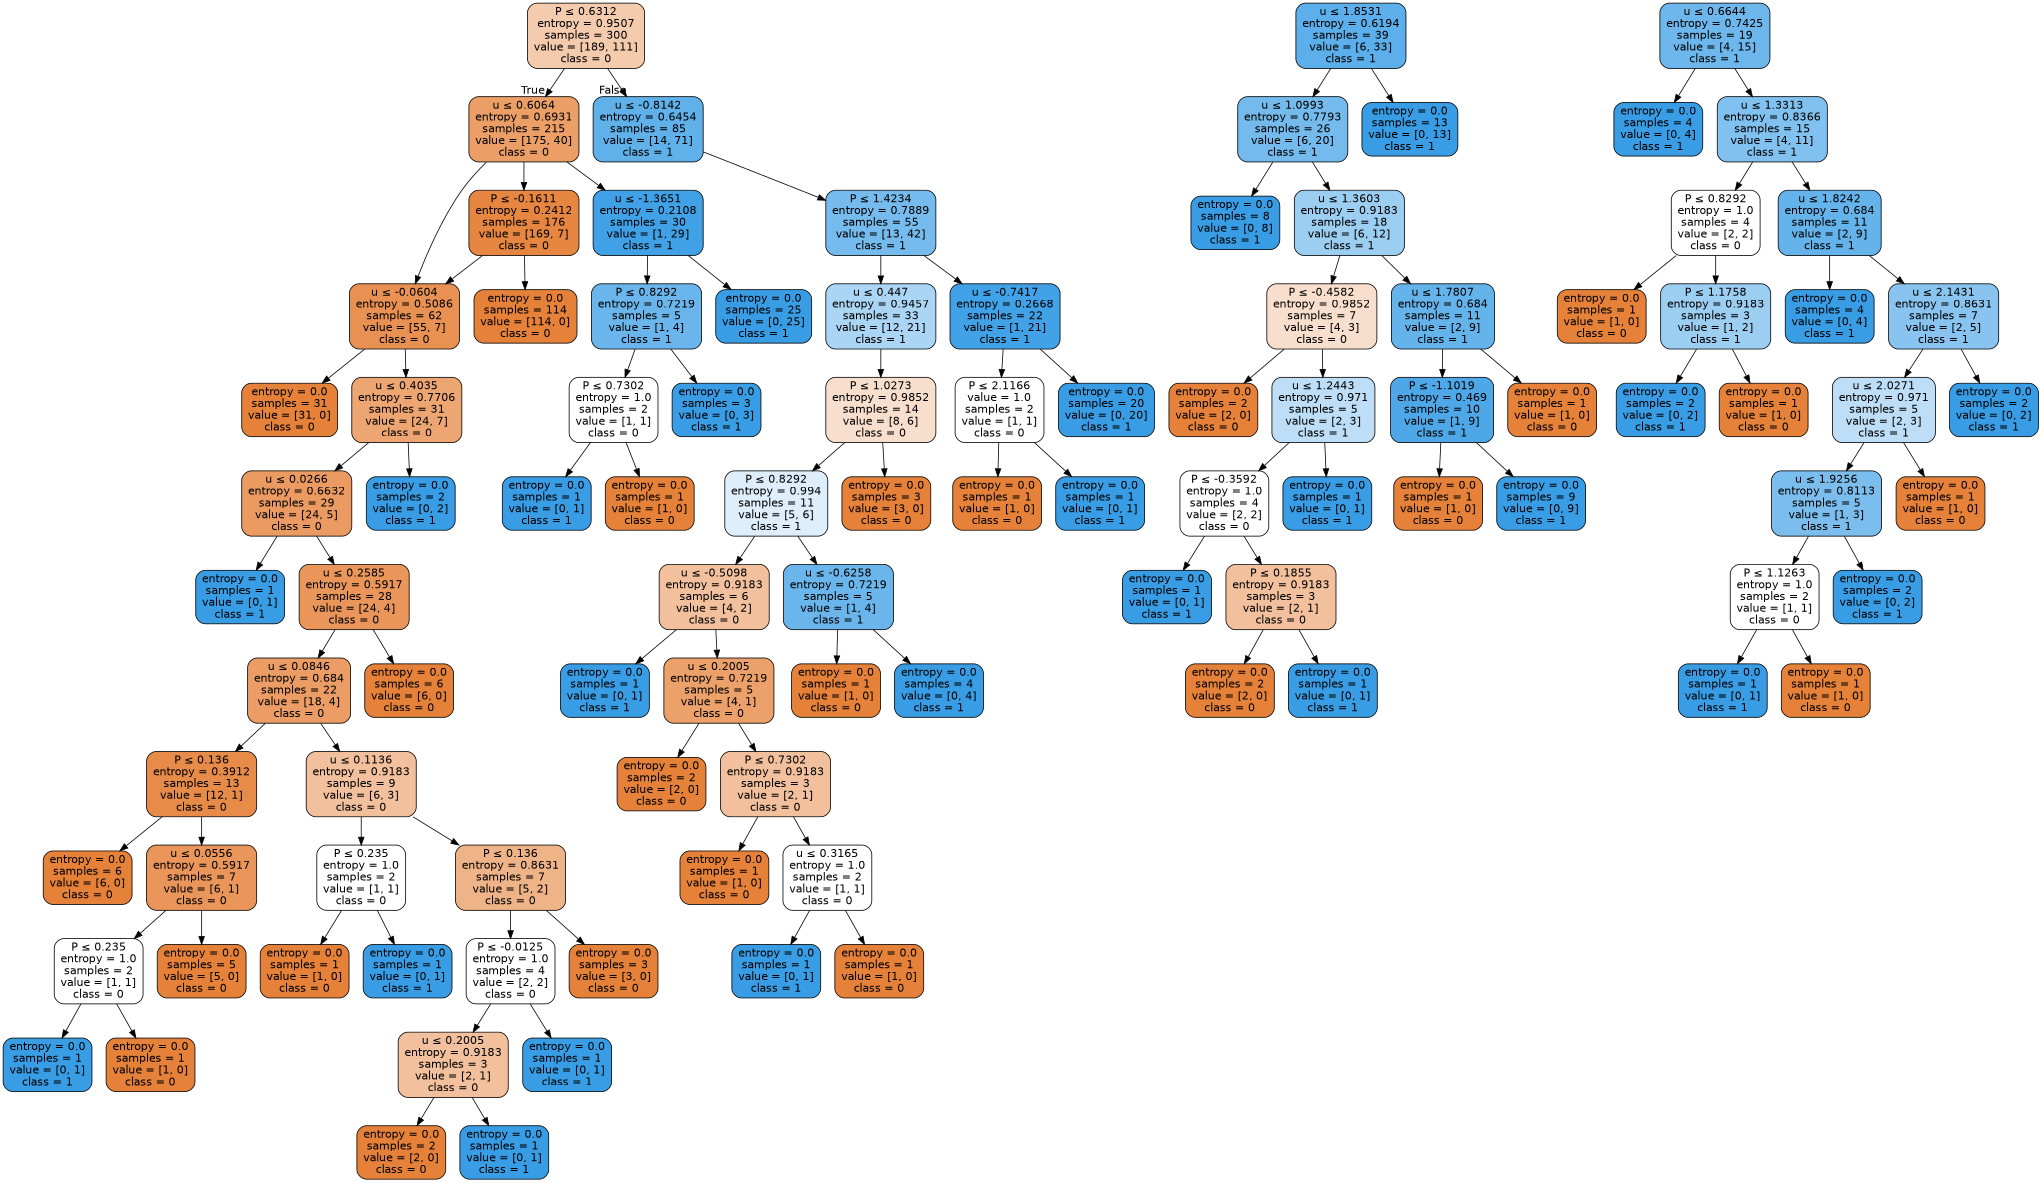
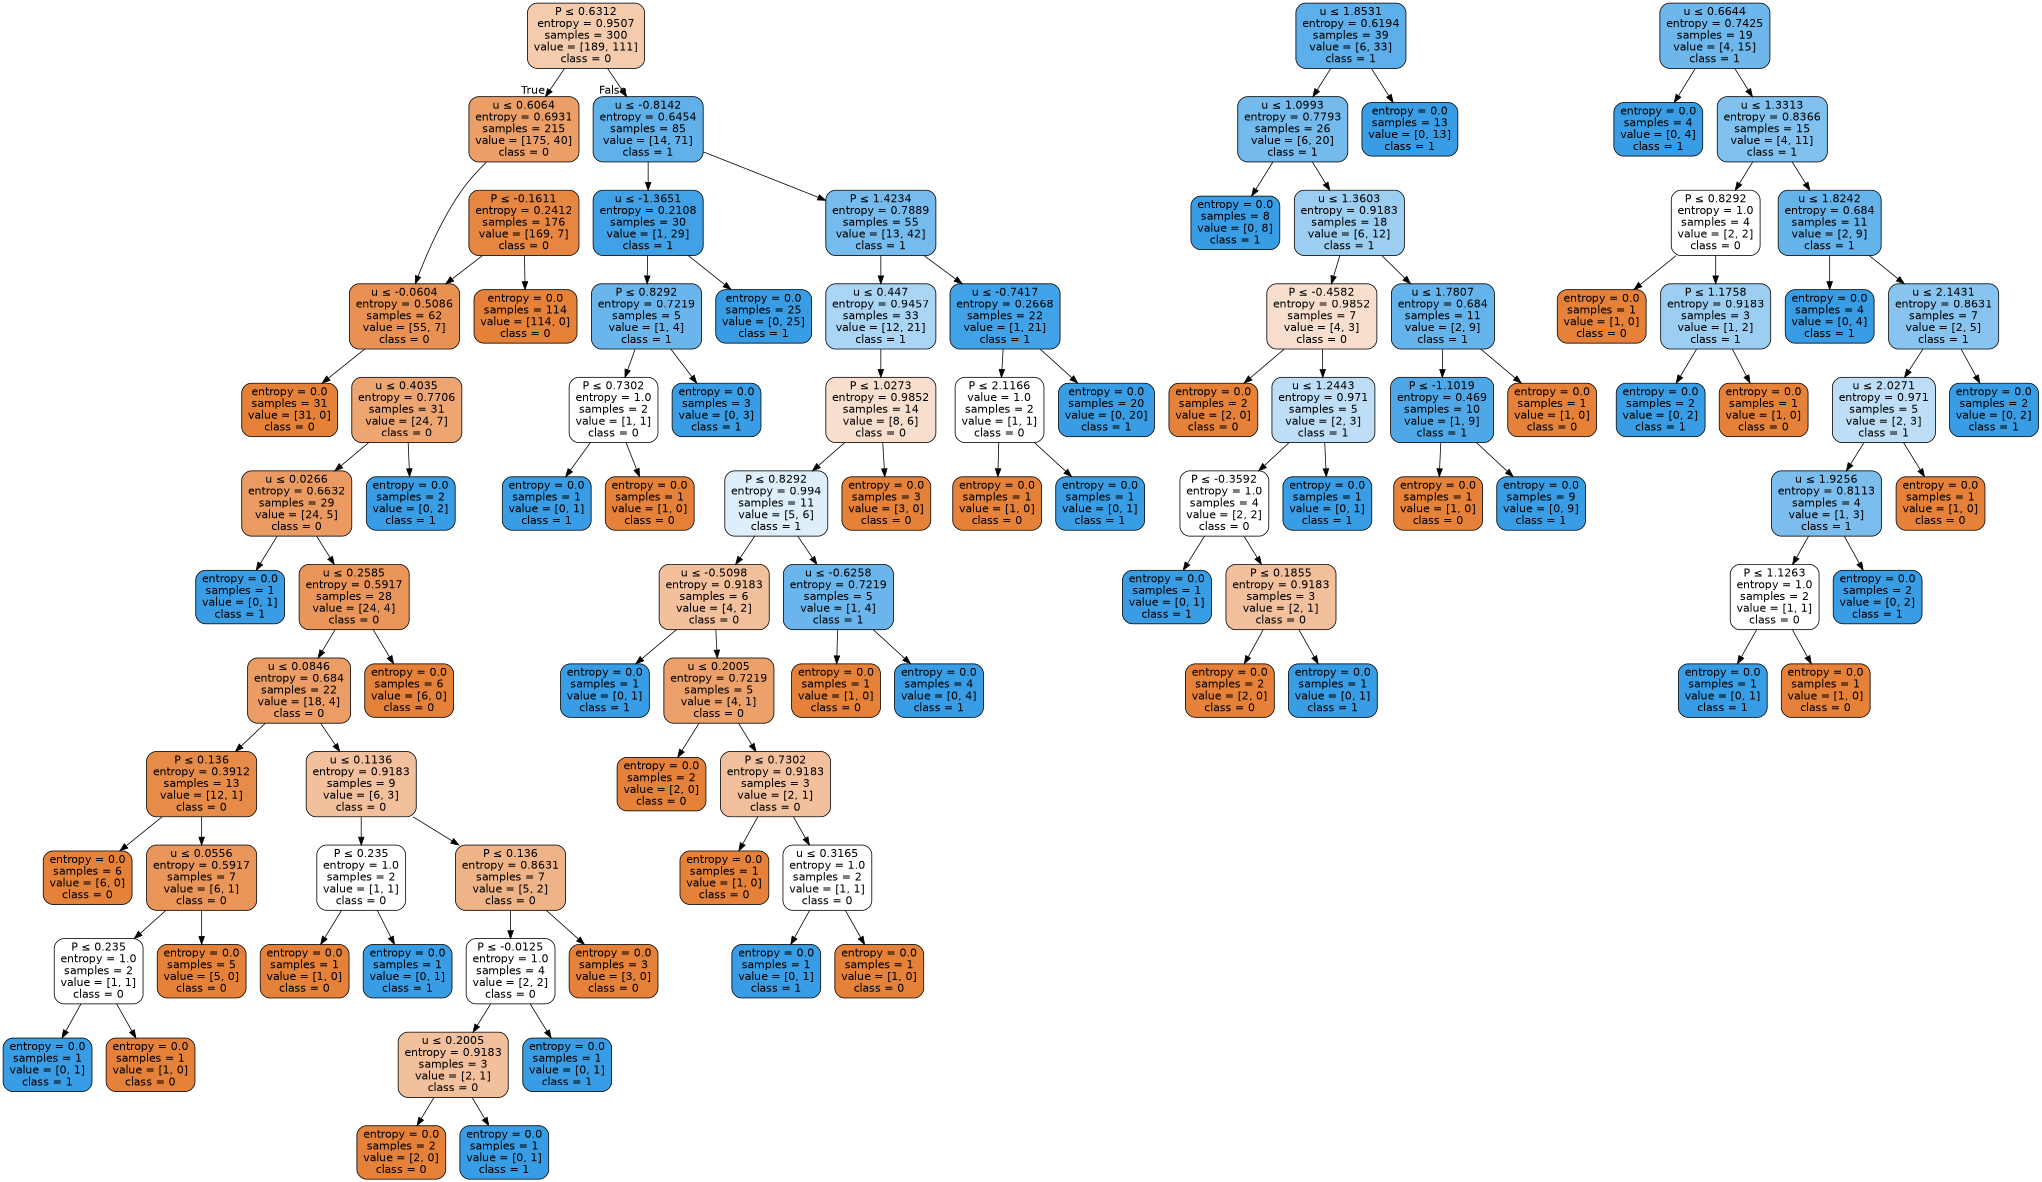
(524, 172) -> none
(583, 174) -> (648, 172)
(406, 359) -> none
(1827, 503) -> (1827, 503)
